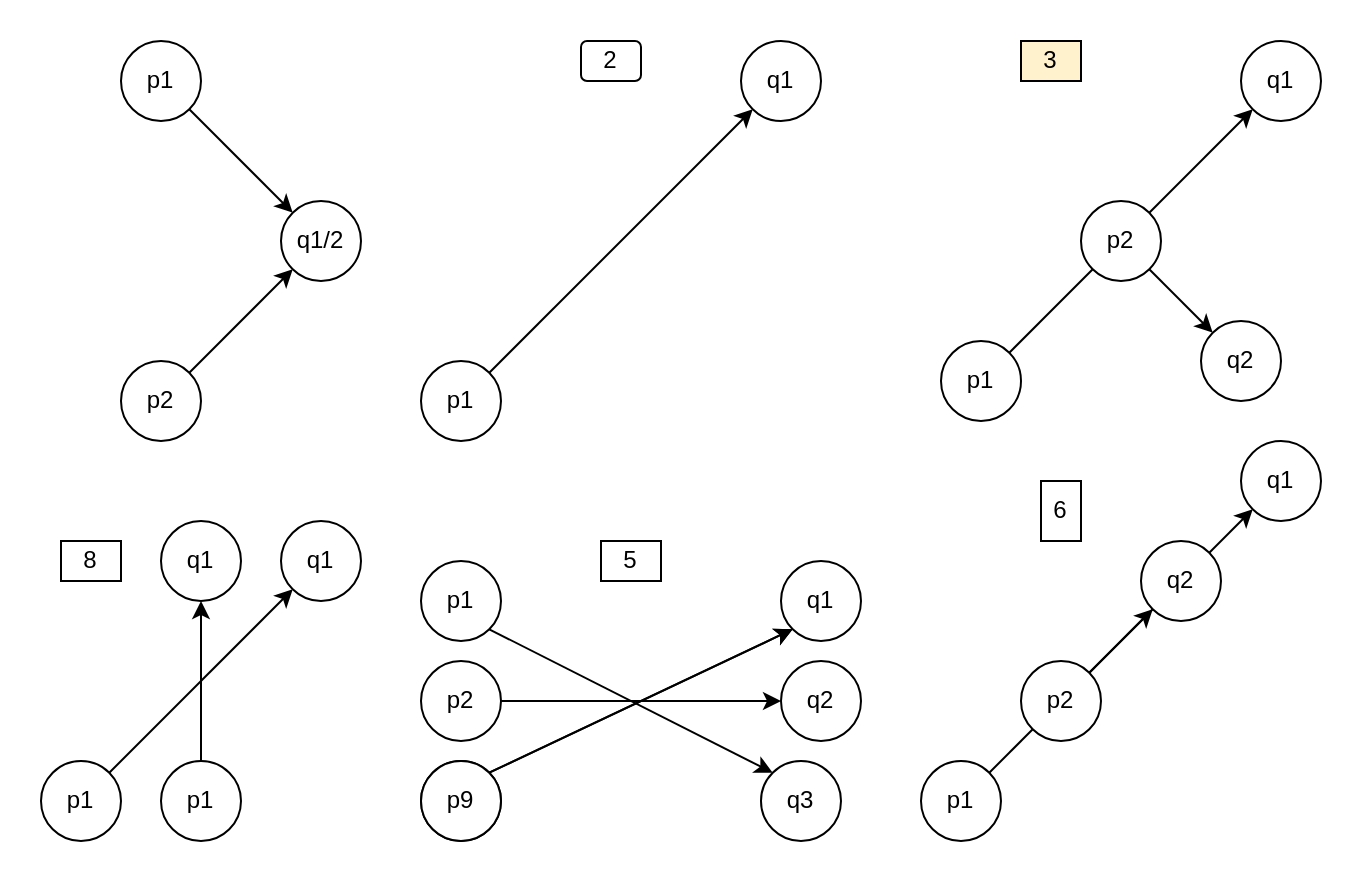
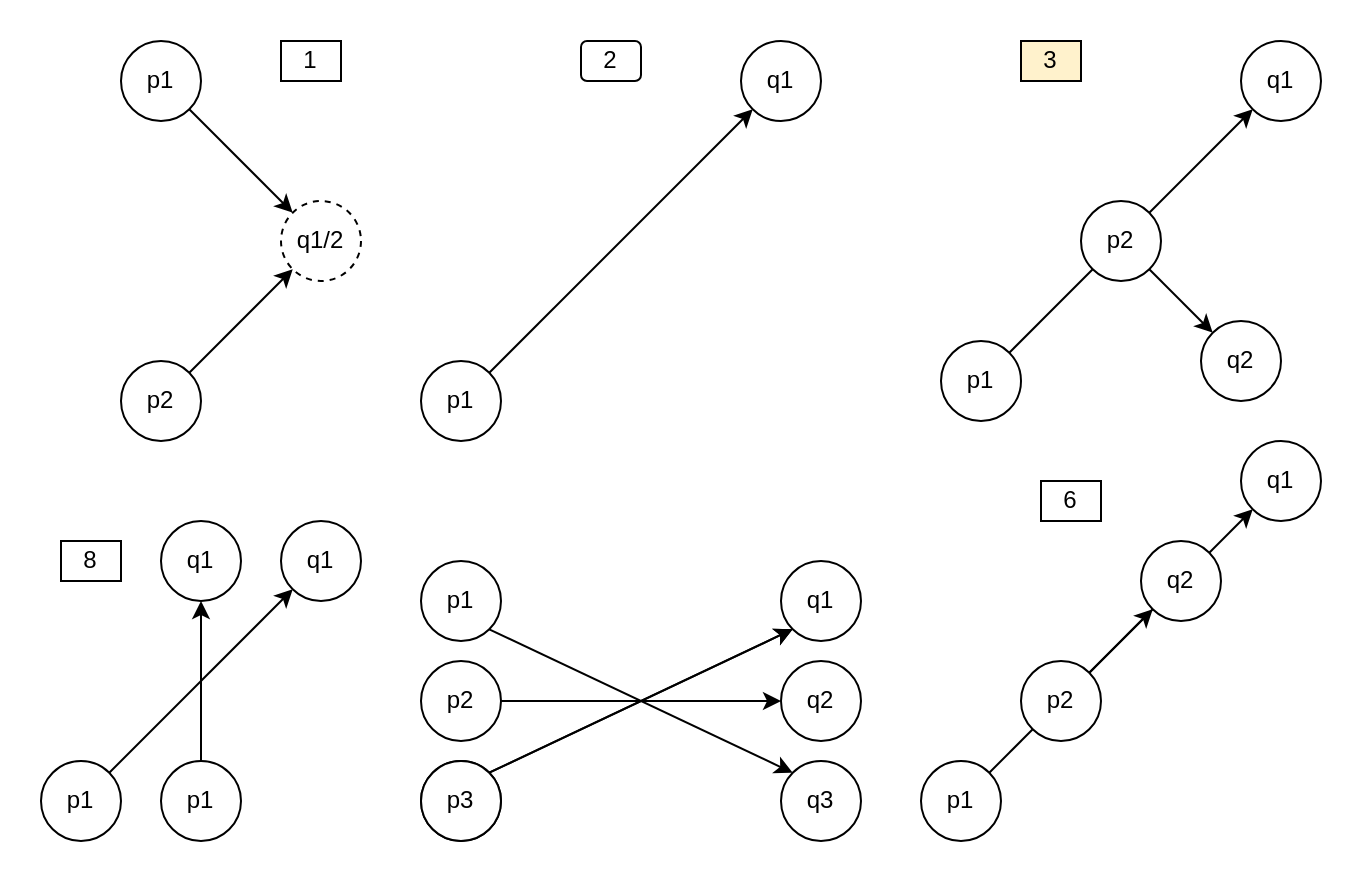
none -> (311, 61)
(321, 241) -> (321, 241)
(1061, 511) -> (1071, 501)
(631, 561) -> none
(461, 801) -> (461, 801)
(801, 801) -> (821, 801)
